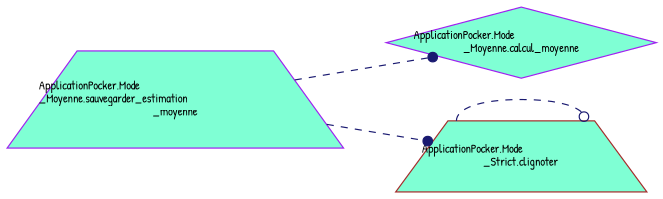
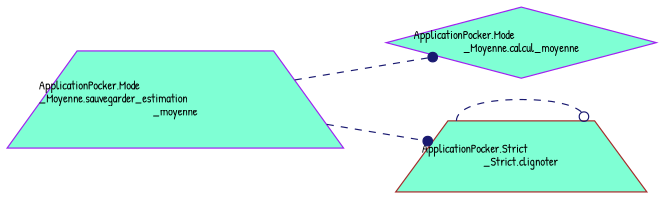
(521, 156) -> (521, 156)
